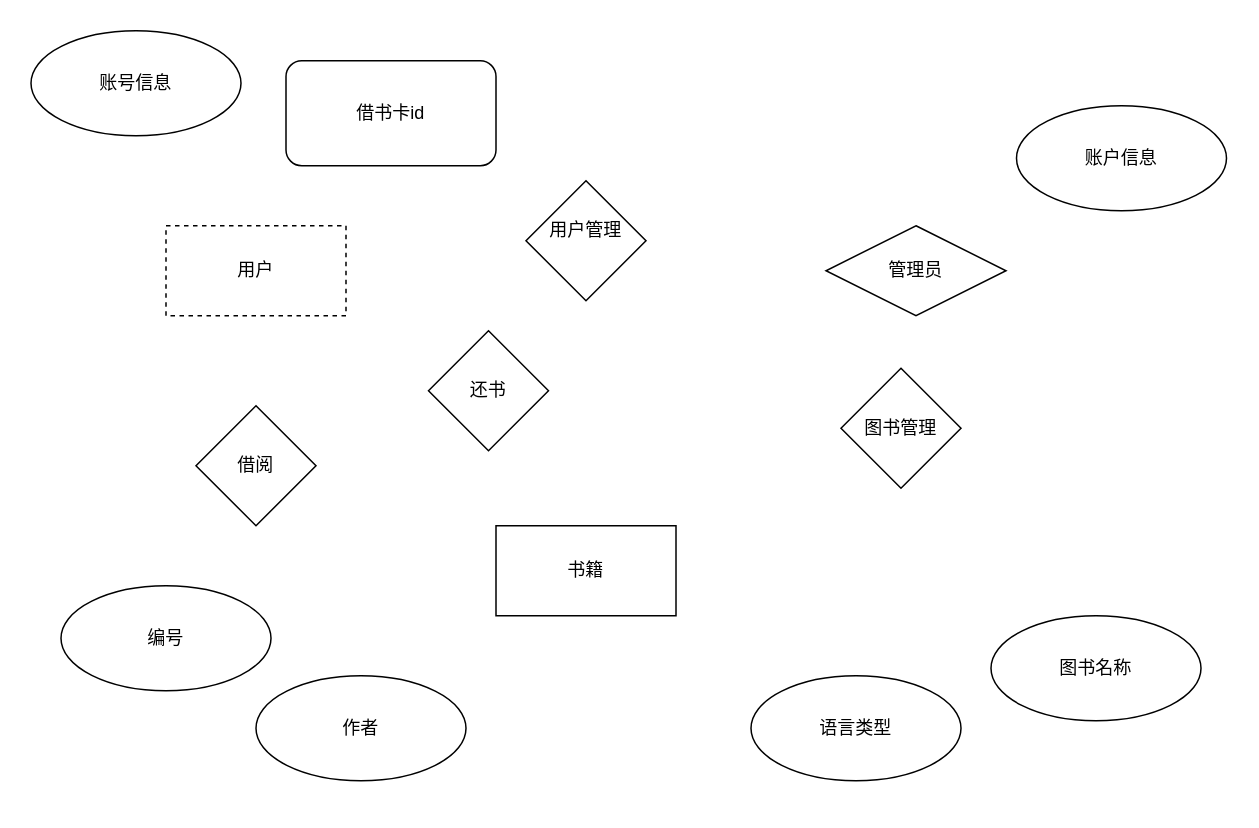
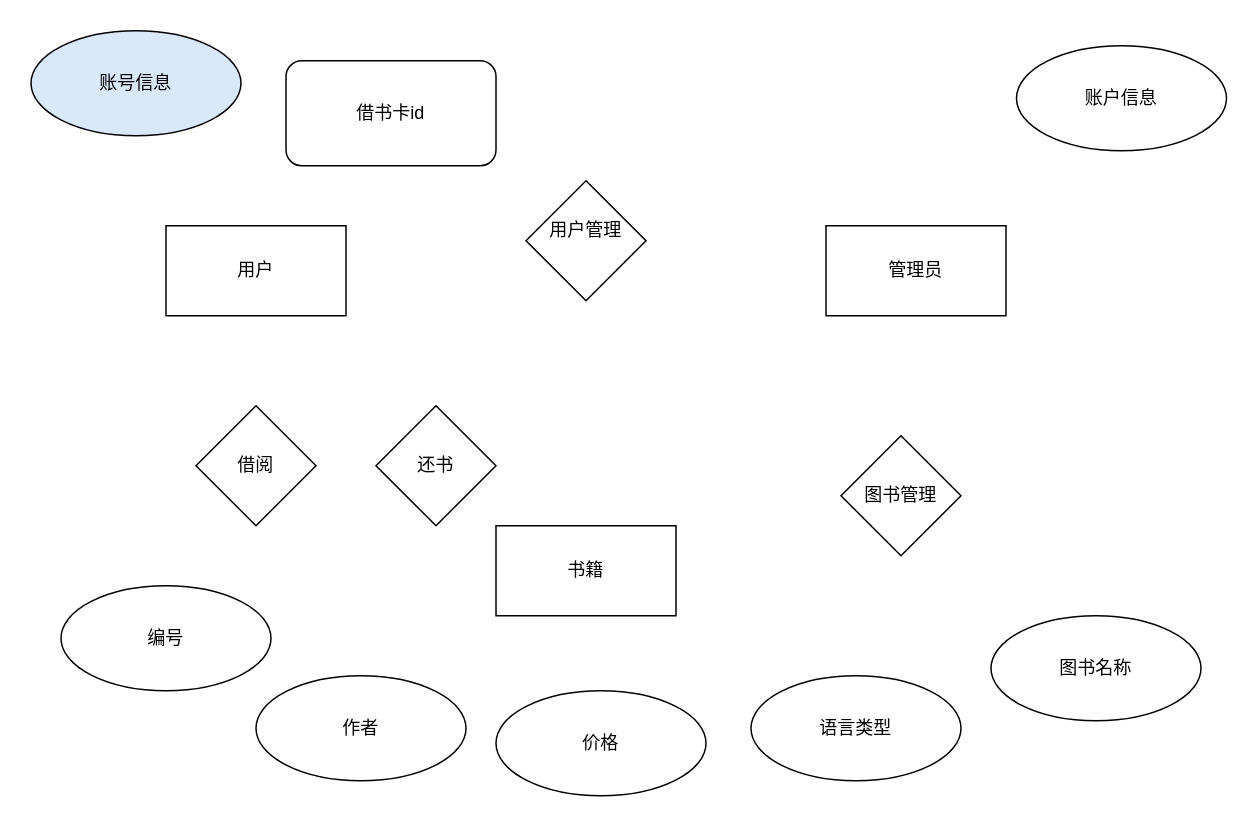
(136, 83) -> (136, 83)
(1121, 158) -> (1121, 98)
(256, 271) -> (256, 271)
(916, 271) -> (916, 271)
(488, 391) -> (436, 466)
(901, 428) -> (901, 496)
none -> (601, 743)
